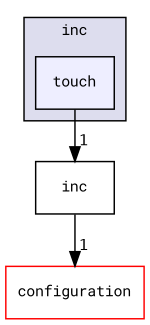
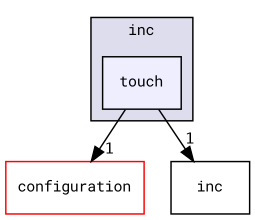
(75, 233) -> (112, 130)
